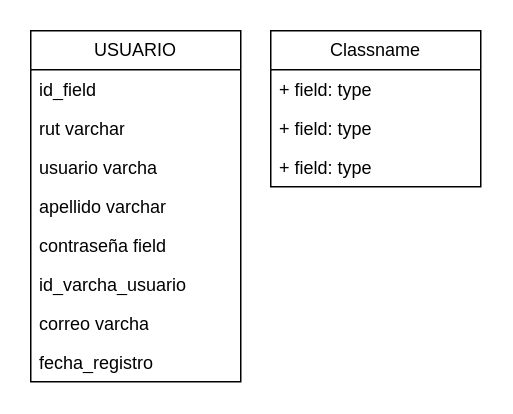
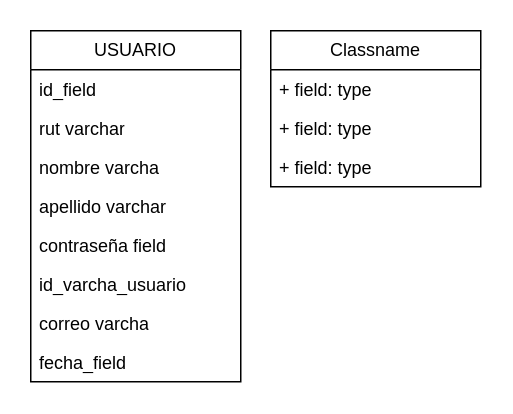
(106, 169) -> (103, 169)
(108, 364) -> (91, 364)
